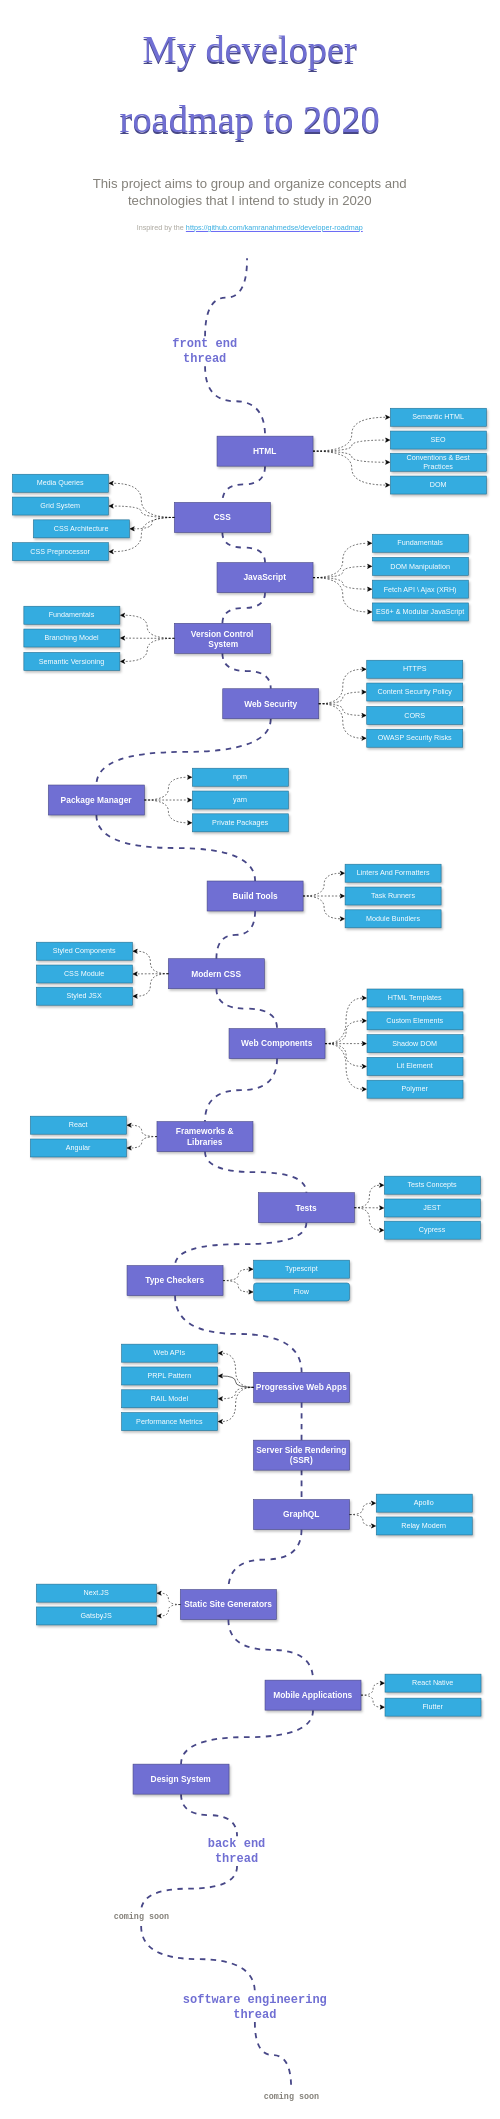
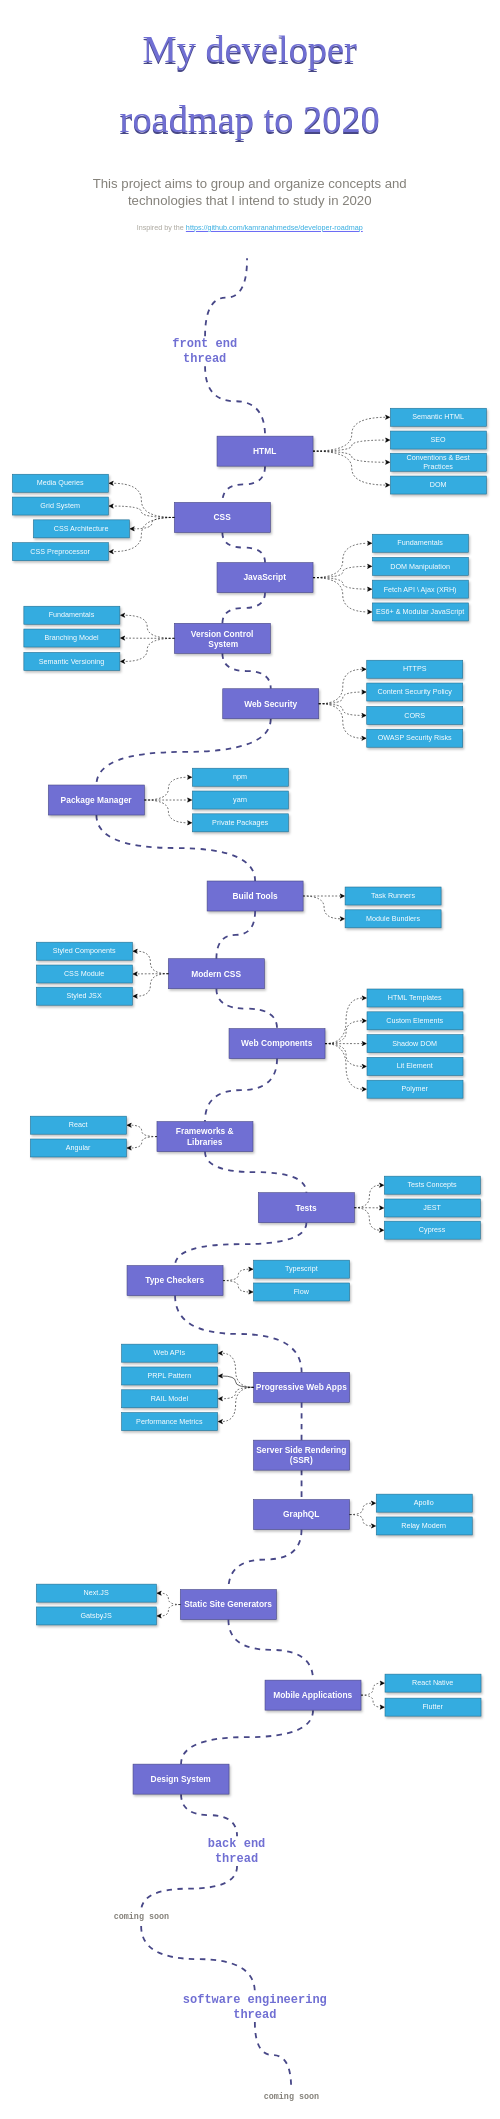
(393, 873) -> none
(332, 874) -> none
(302, 1292) -> (302, 1292)
